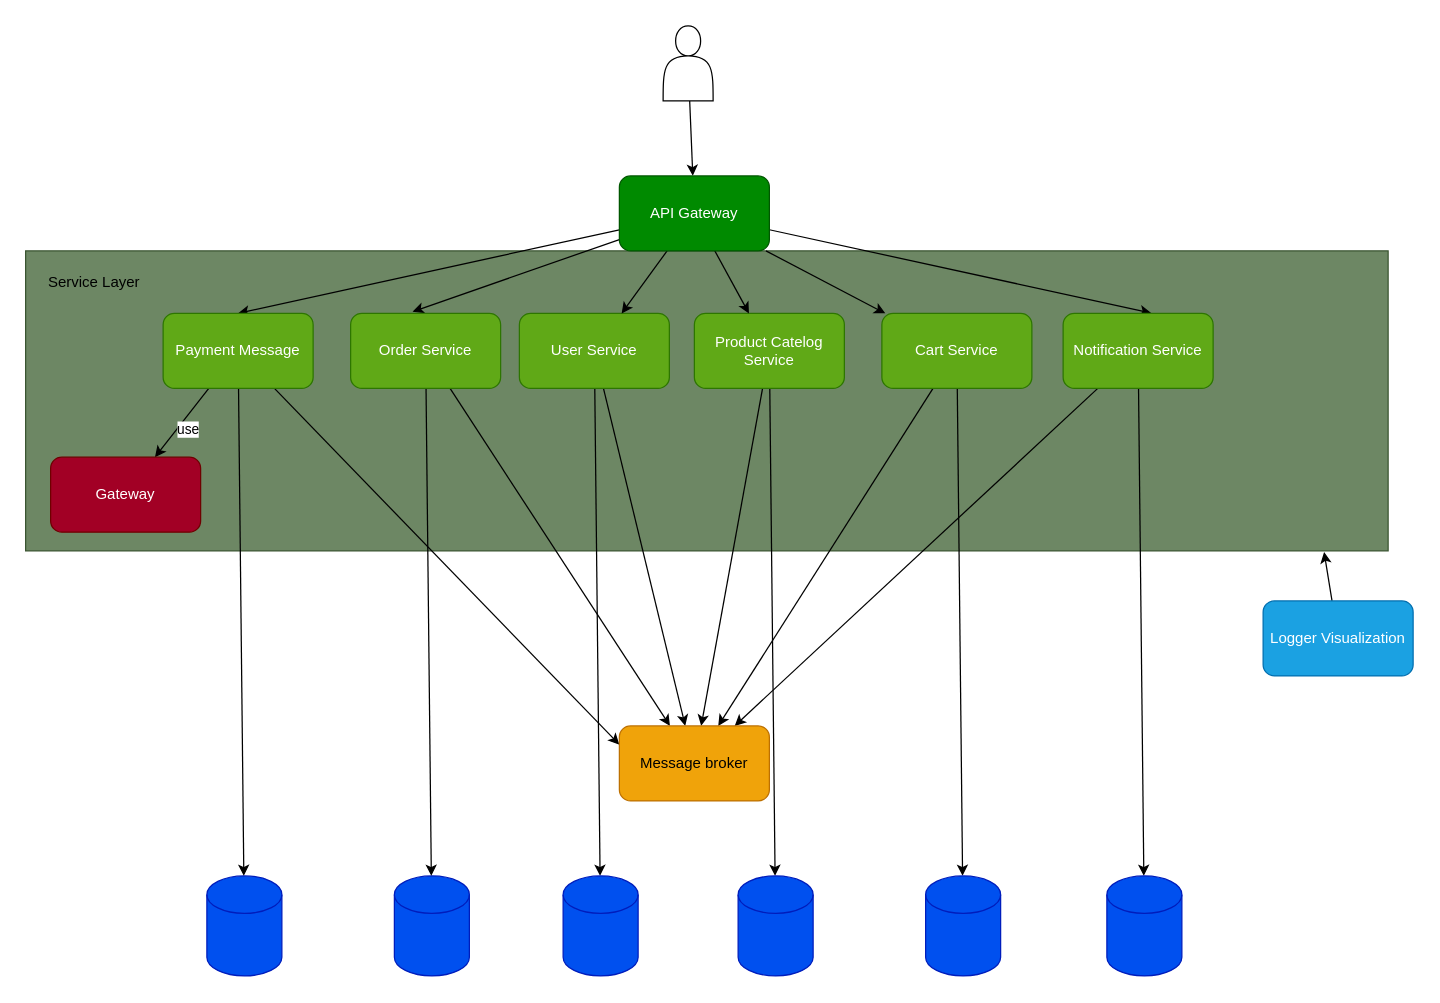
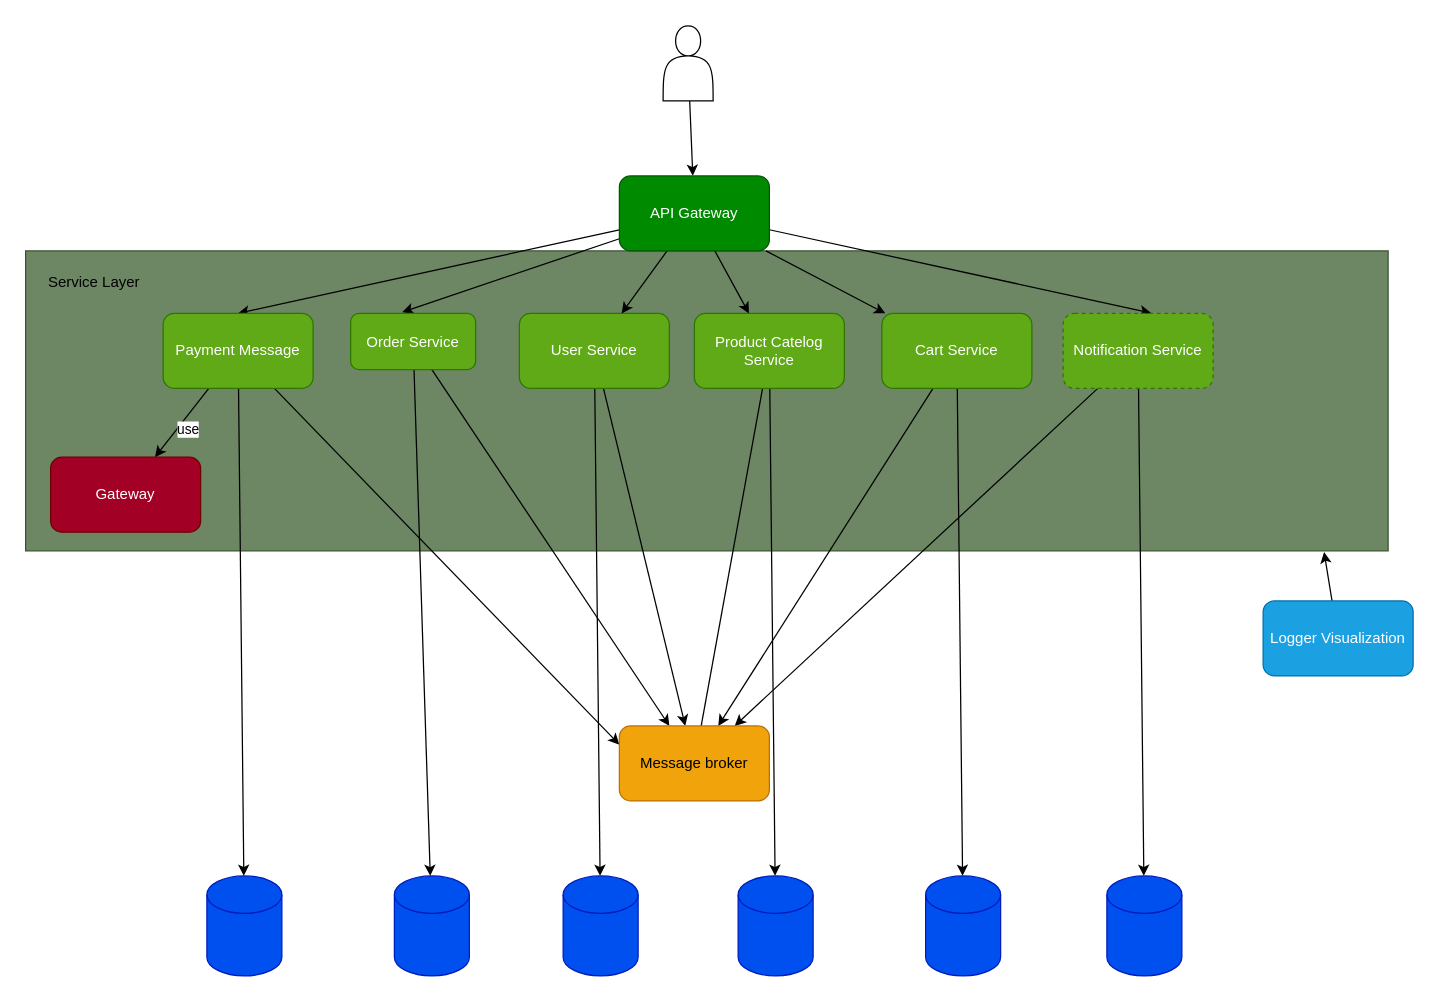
(426, 351) -> (413, 341)
(1138, 351) -> (1138, 351)
(703, 716) -> (702, 719)
